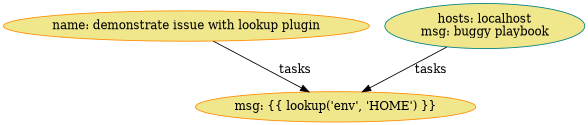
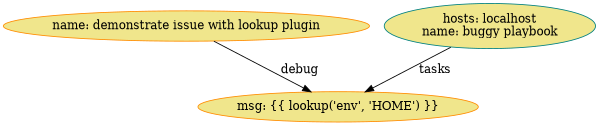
(485, 26) -> (490, 26)
(295, 70) -> (300, 70)
